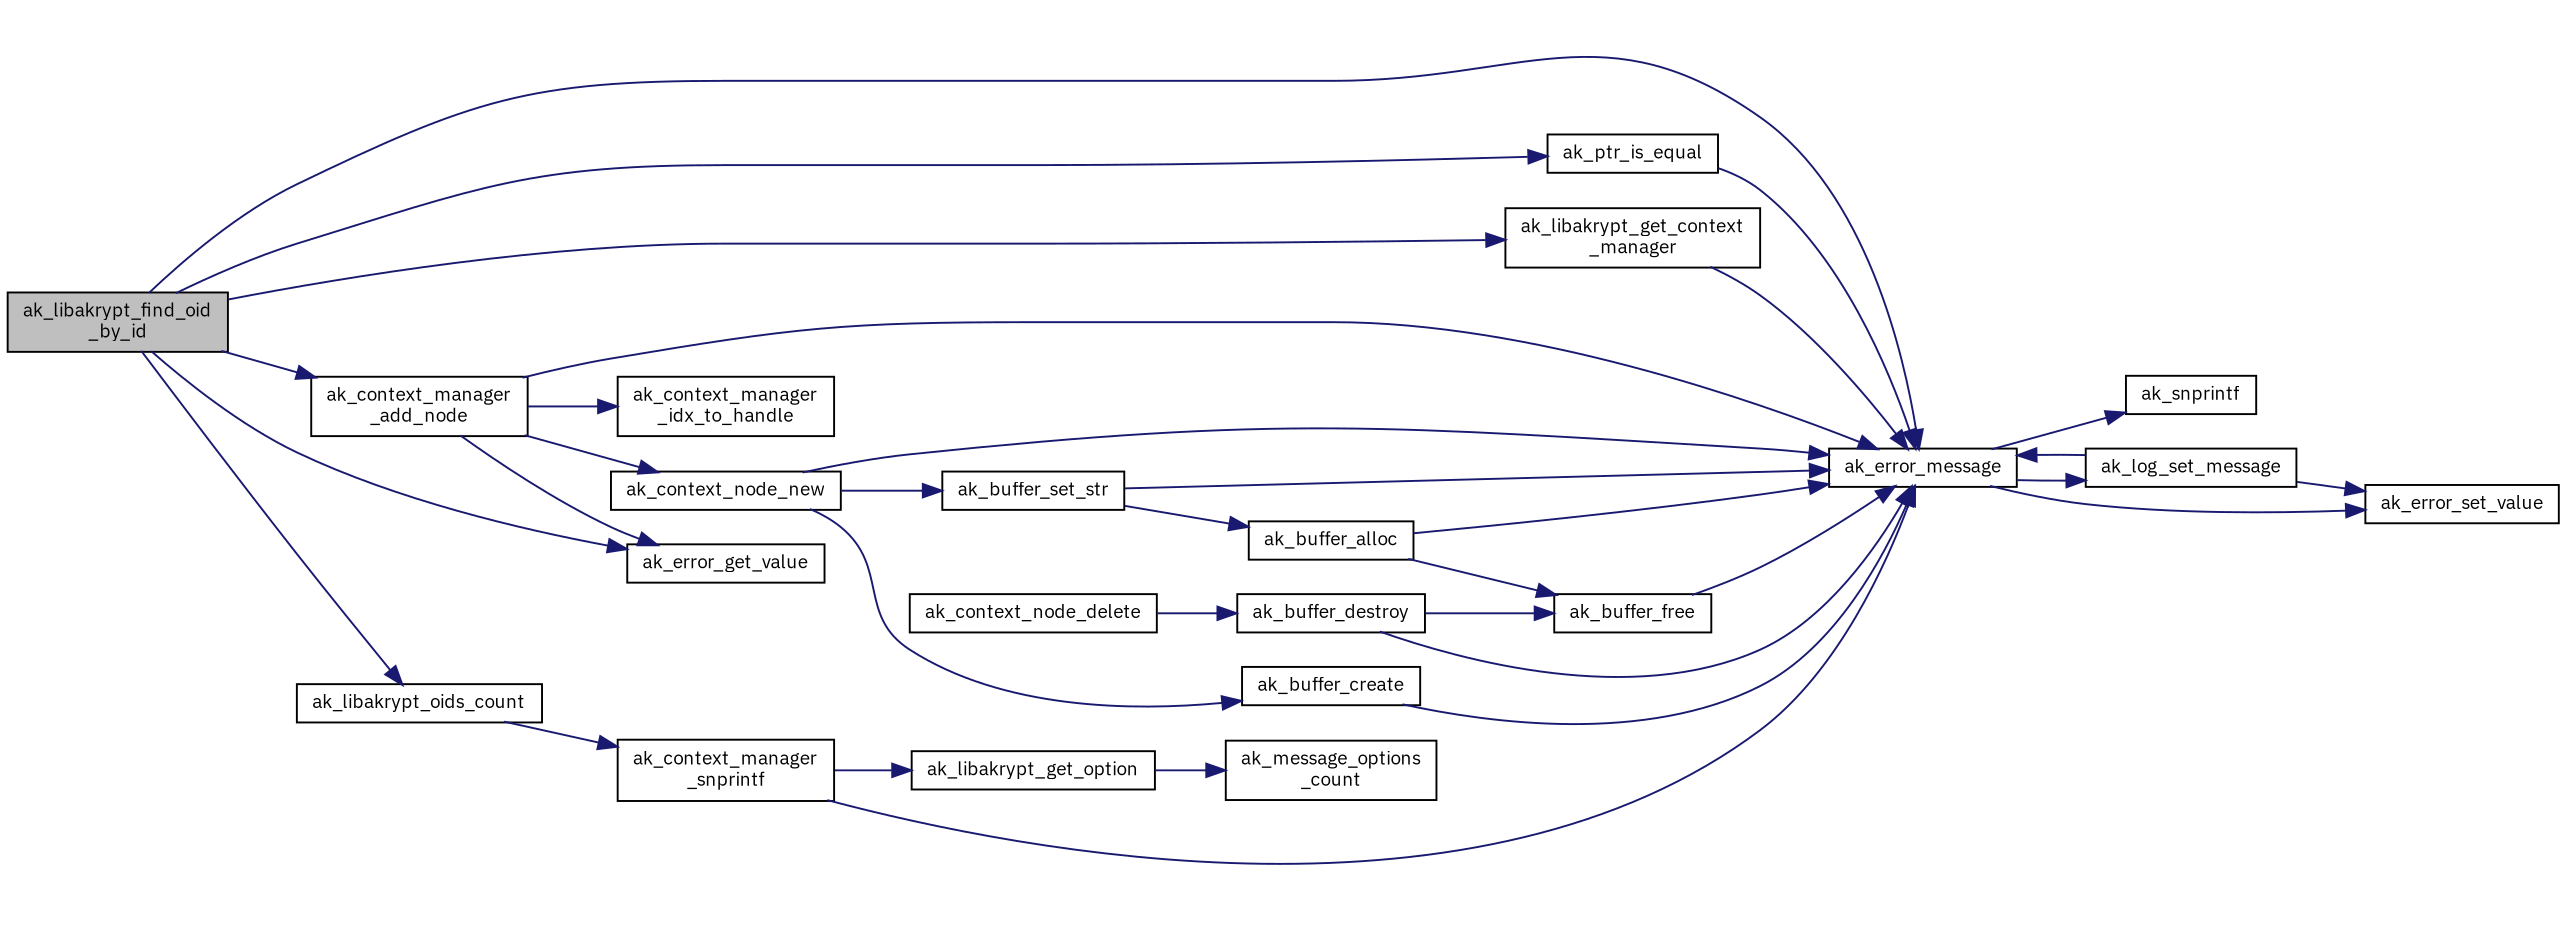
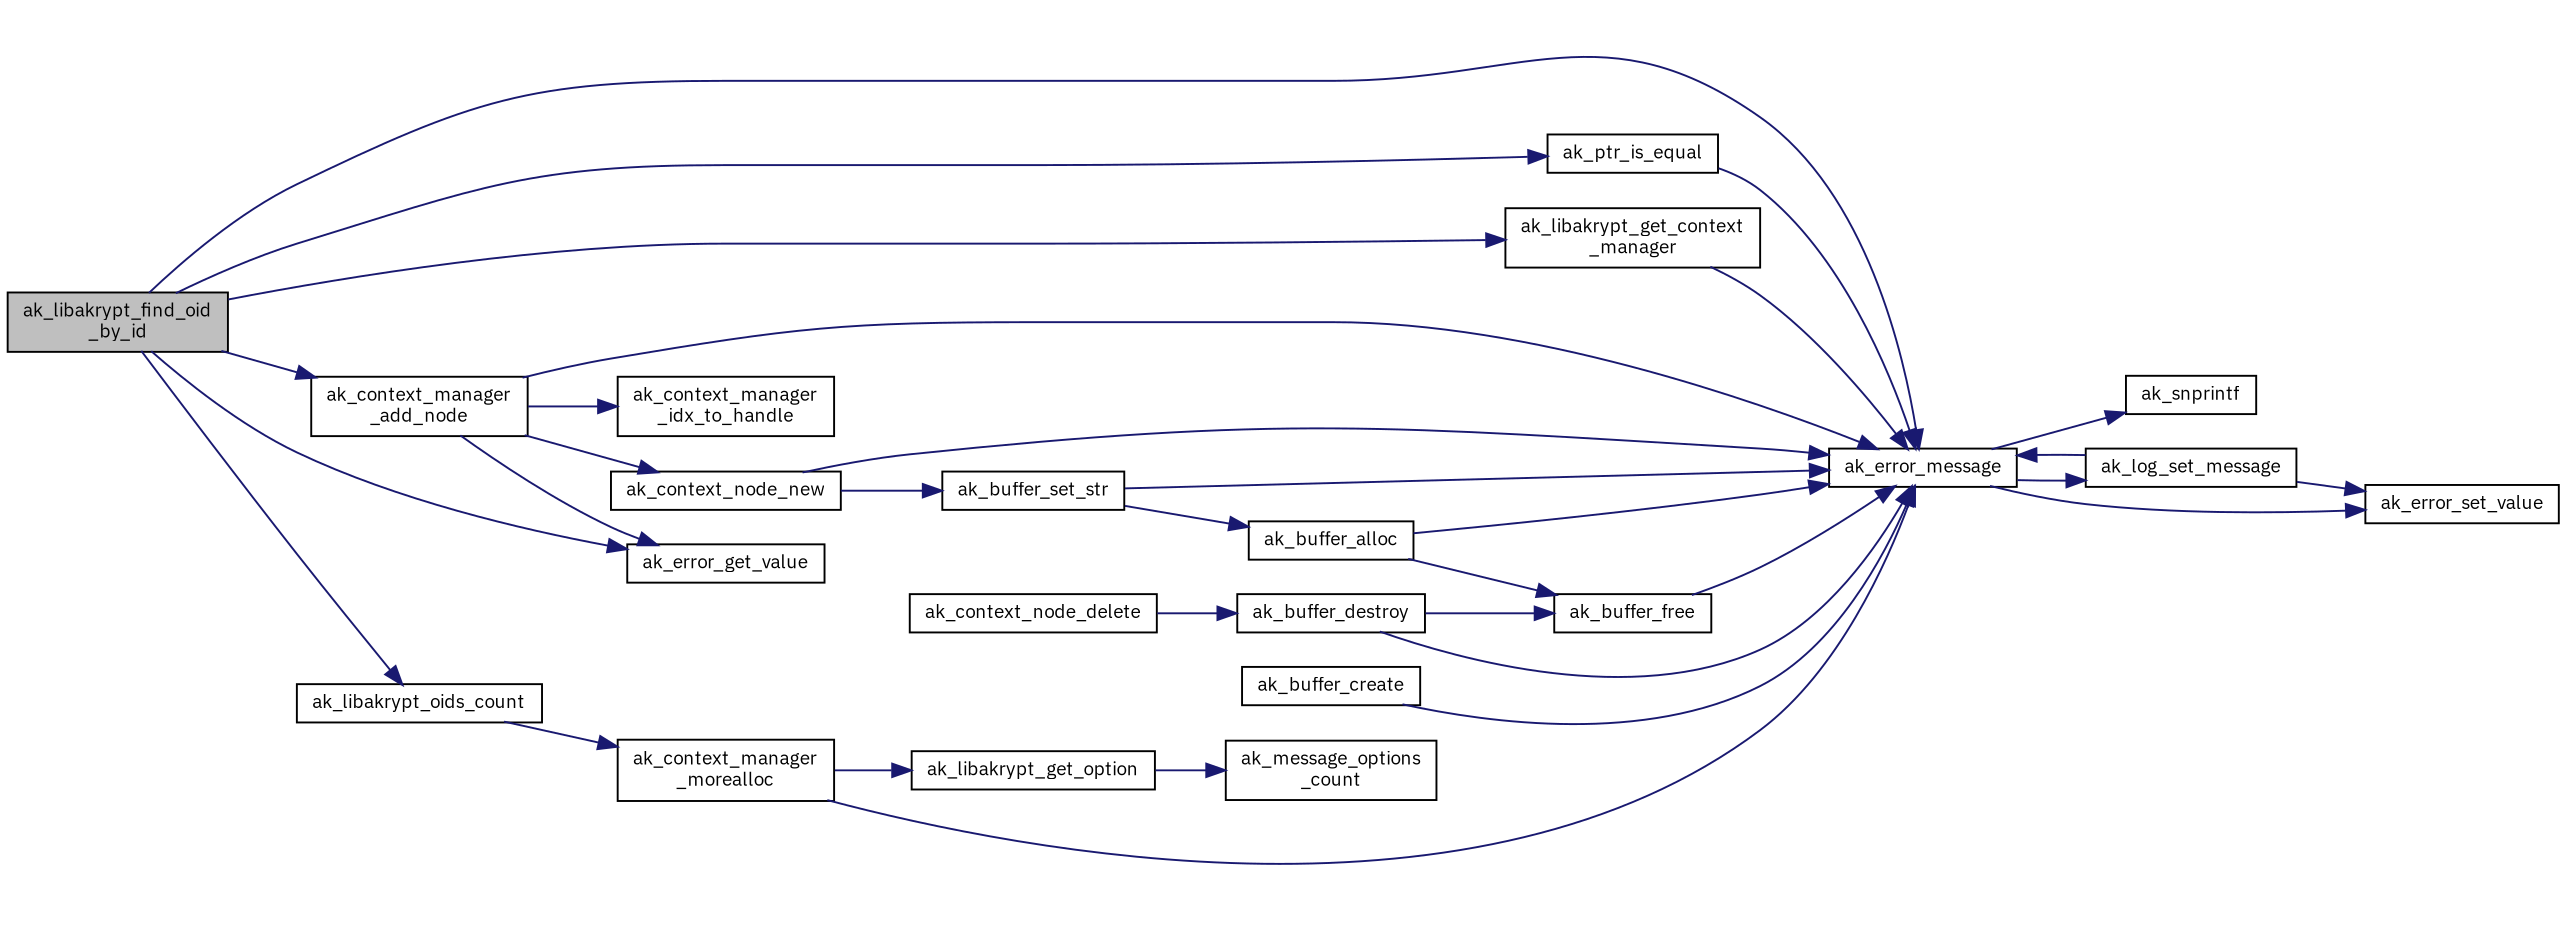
(974, 680) -> none
(726, 770) -> (726, 770)
